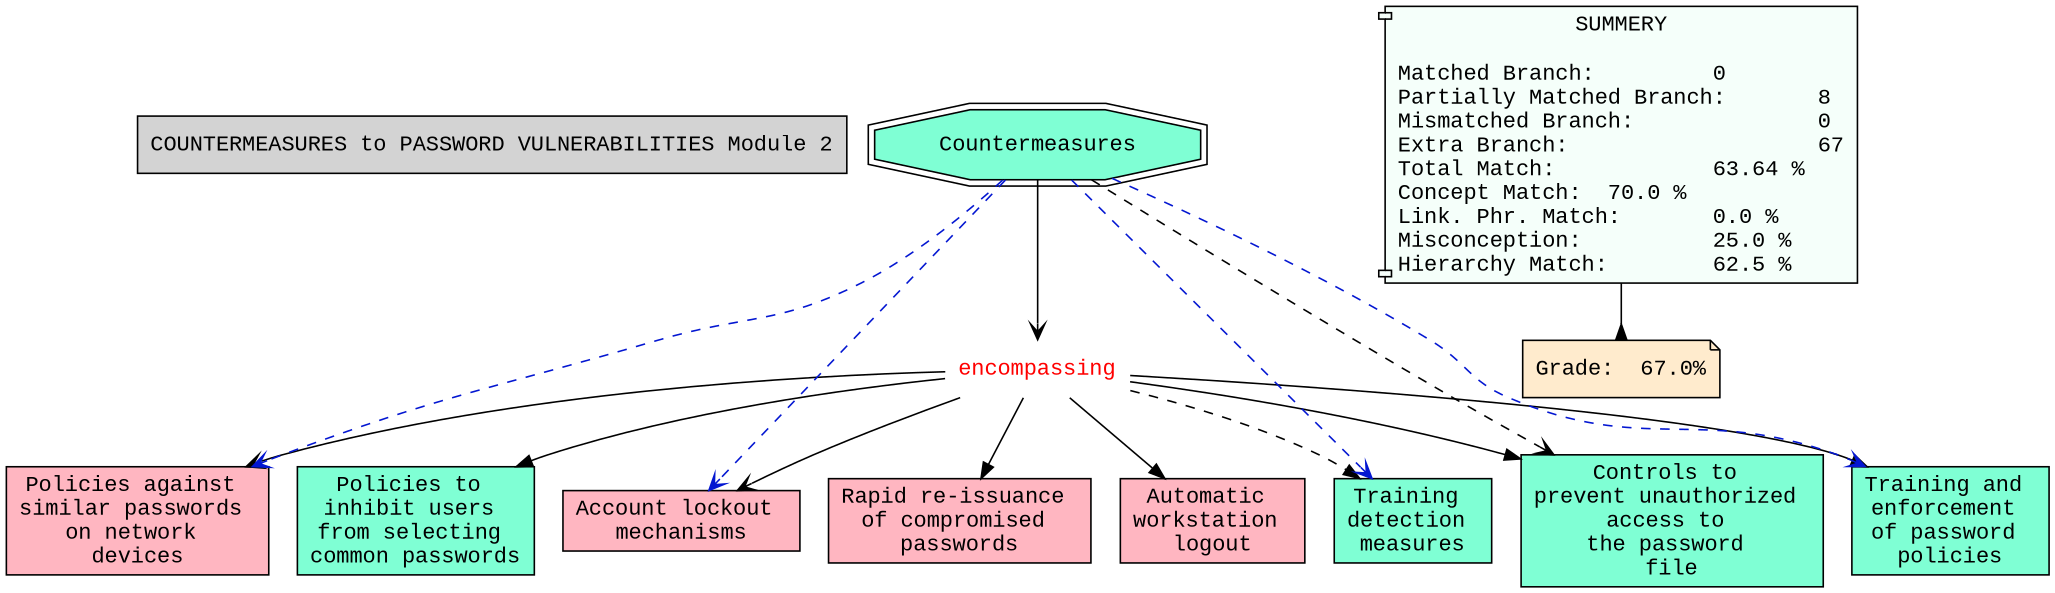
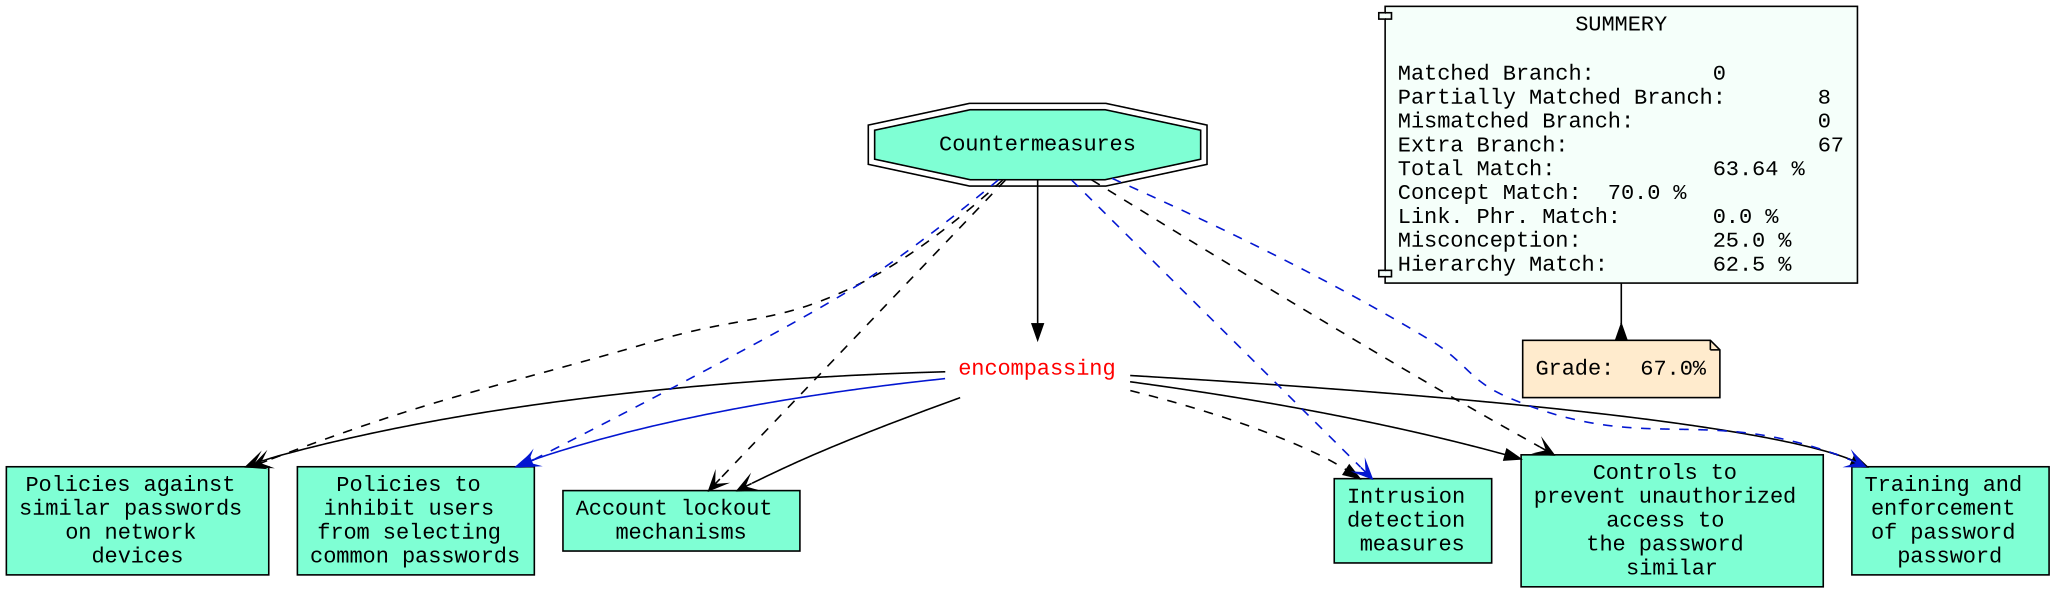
(492, 145) -> none
(1038, 252) -> (1038, 252)
(863, 329) -> (863, 329)
none -> (775, 333)
(648, 343) -> (648, 343)
(736, 409) -> (736, 409)
(138, 521) -> (138, 521)
(681, 521) -> (681, 521)
(960, 521) -> none
(1213, 521) -> none
(1413, 521) -> (1413, 521)
(1672, 521) -> (1672, 521)
(1950, 521) -> (1950, 521)
